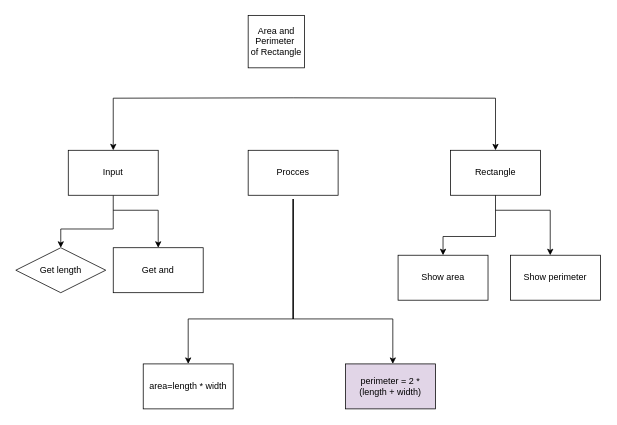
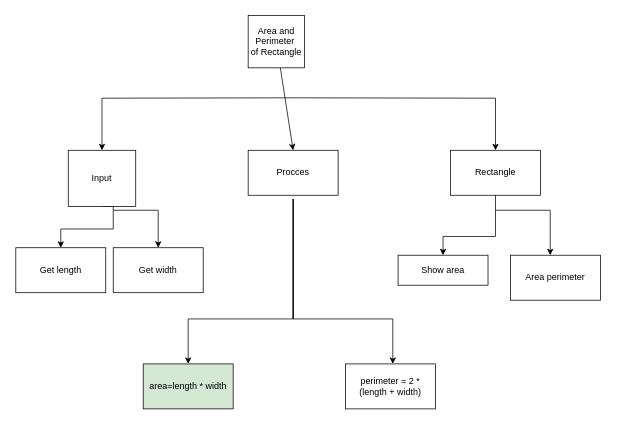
none -> (286, 107)
(113, 173) -> (102, 179)
(60, 270) -> (60, 270)
(158, 270) -> (158, 270)
(443, 278) -> (443, 270)
(555, 278) -> (555, 278)
(188, 387) -> (188, 387)
(390, 387) -> (390, 387)
